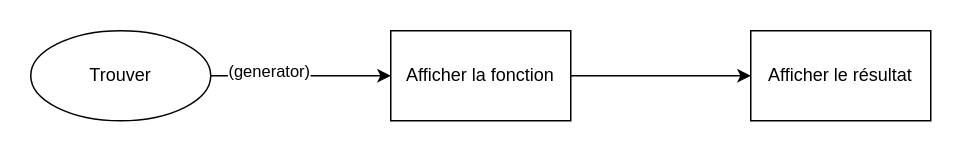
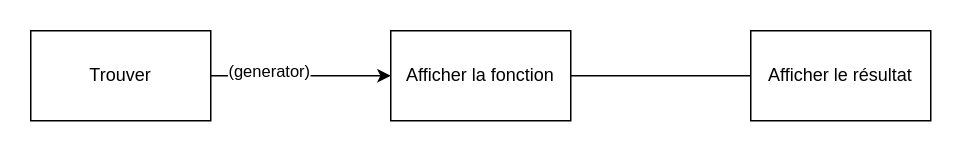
(121, 76) -> (121, 76)
(739, 76) -> (743, 76)
